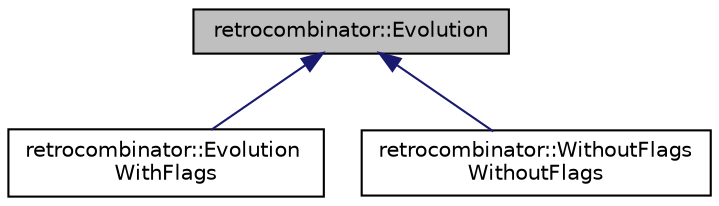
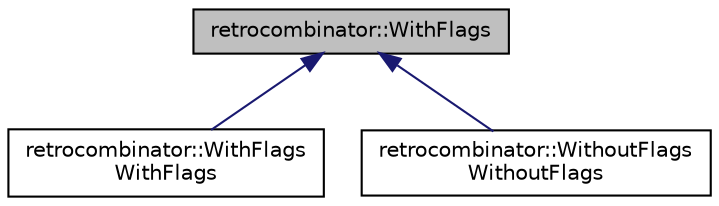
(351, 32) -> (351, 32)
(166, 163) -> (166, 163)
